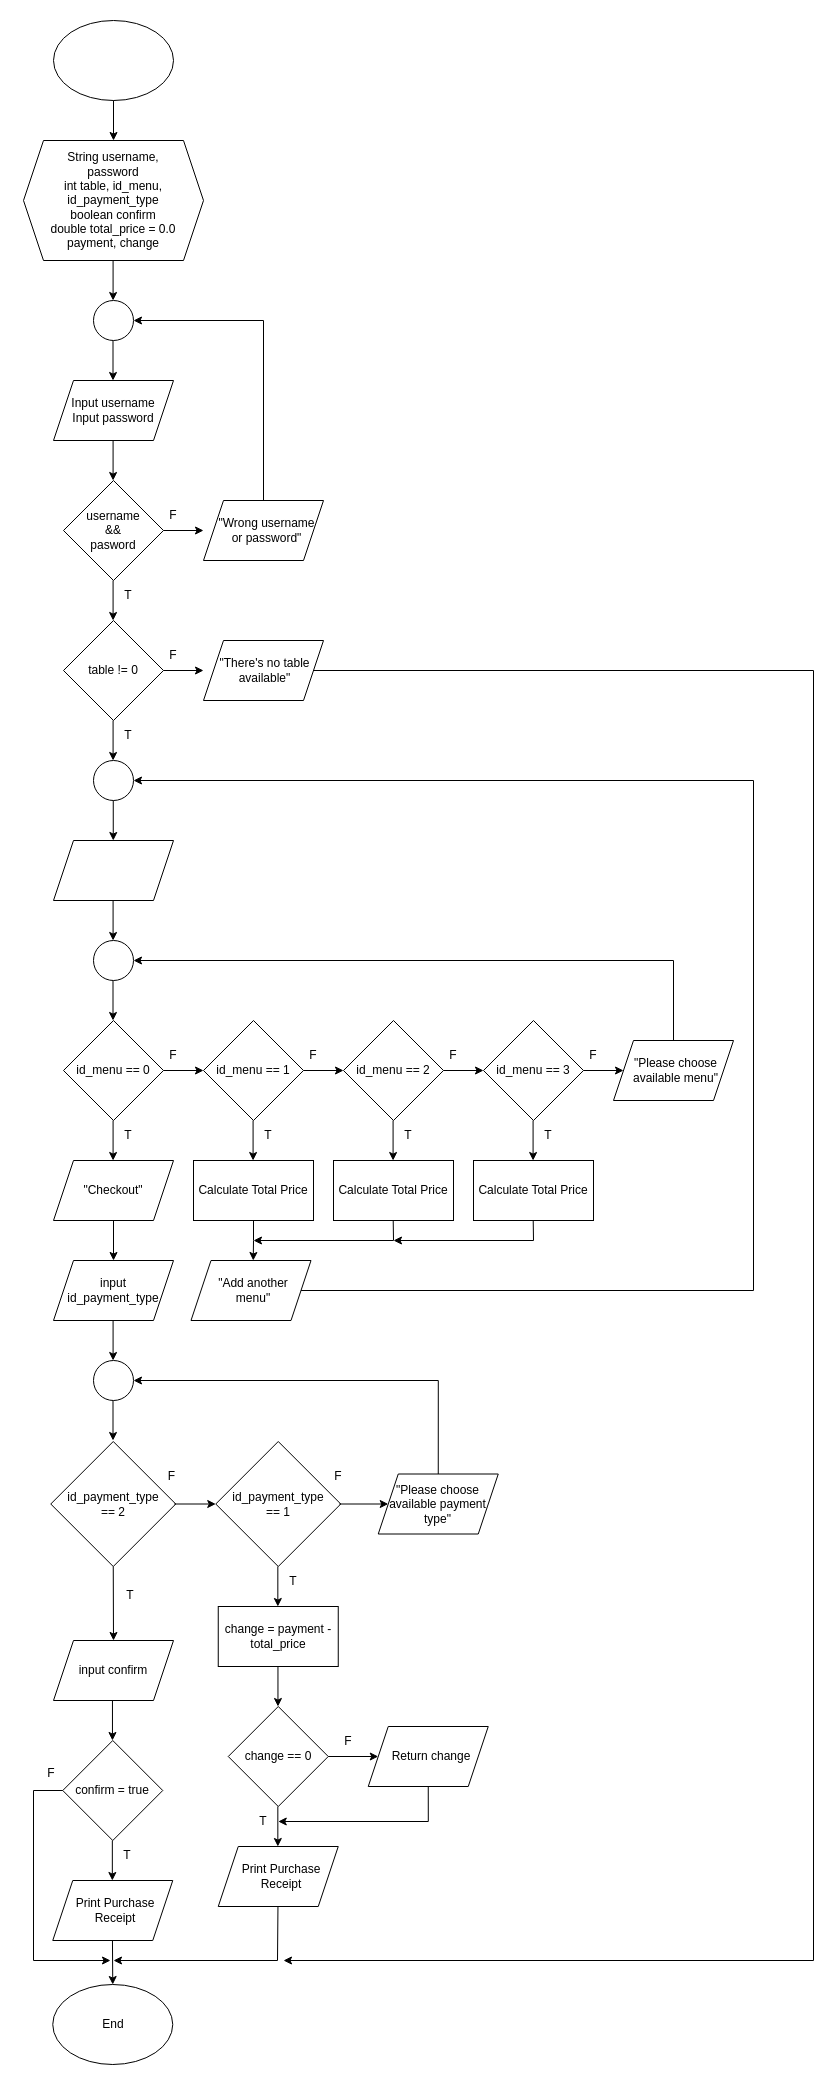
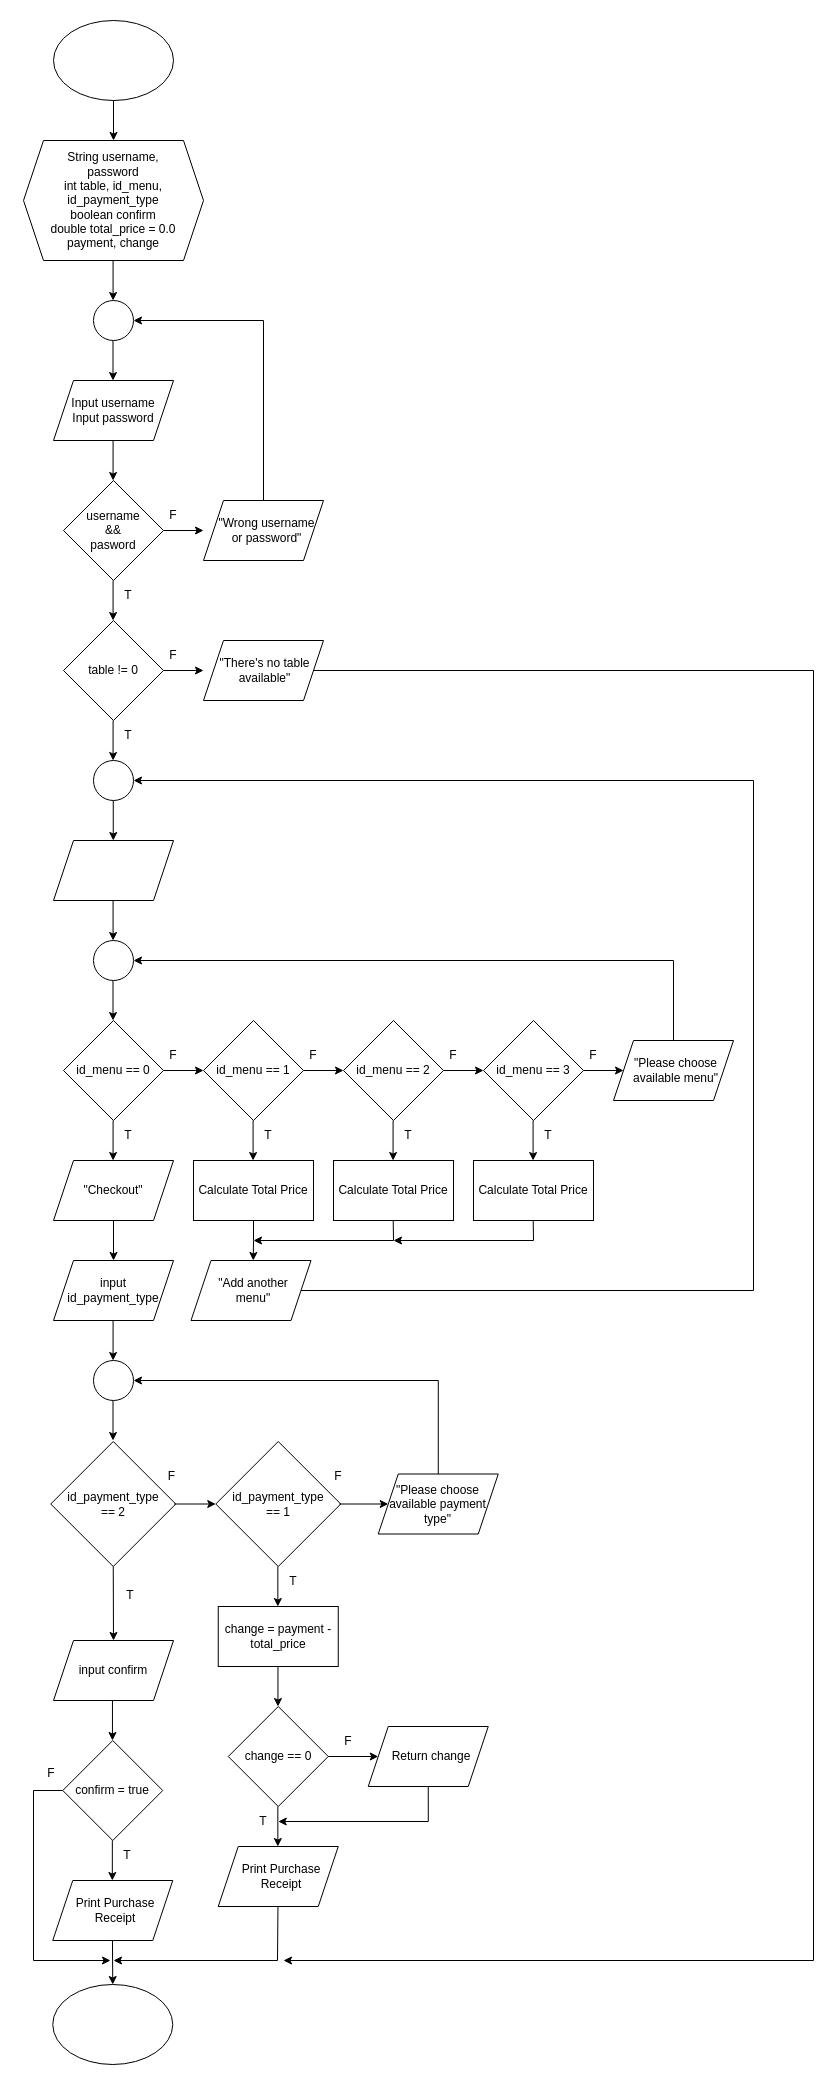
(114, 2025) -> none
